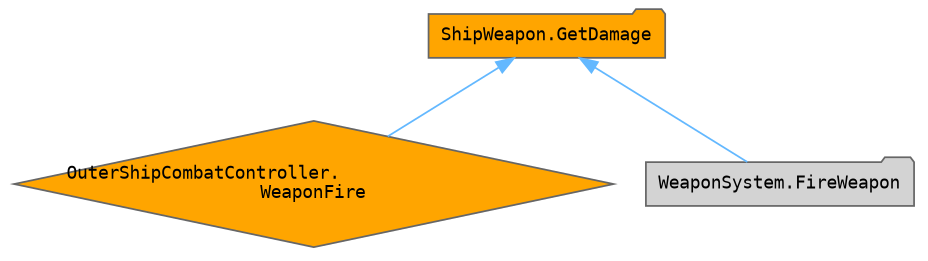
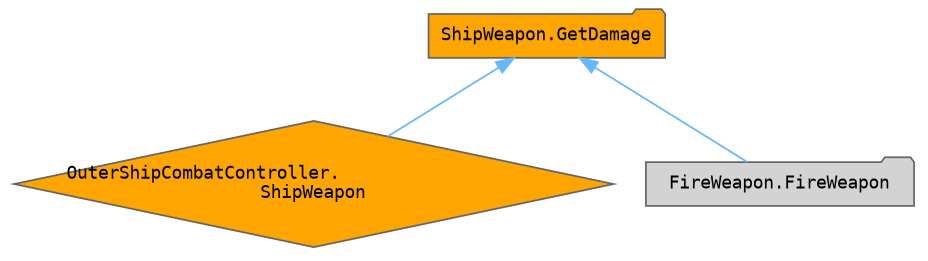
(314, 184) -> (314, 184)
(780, 184) -> (780, 184)
